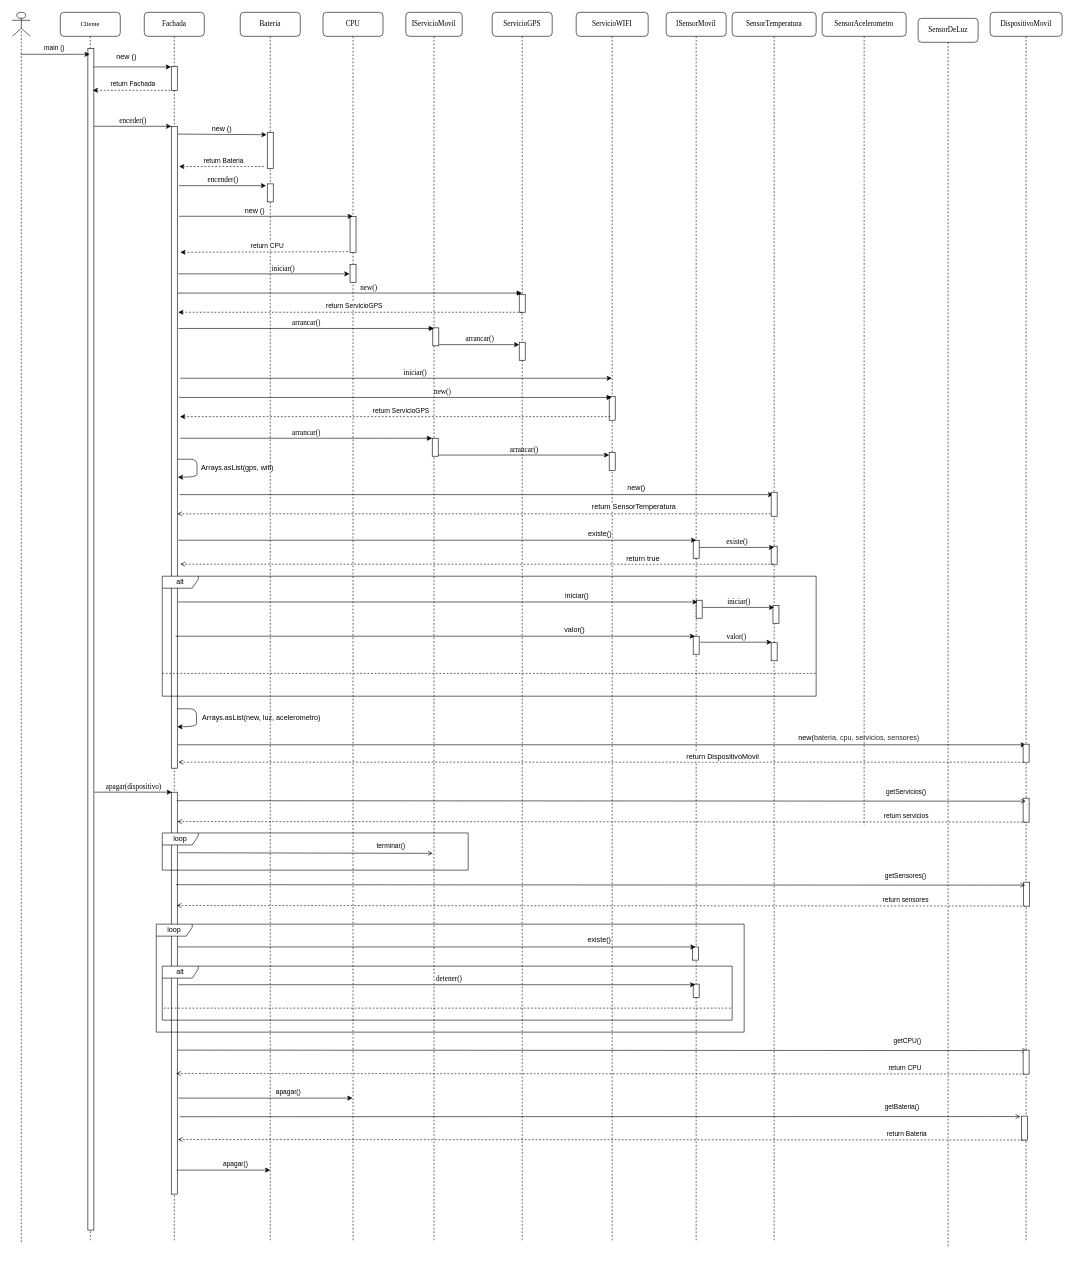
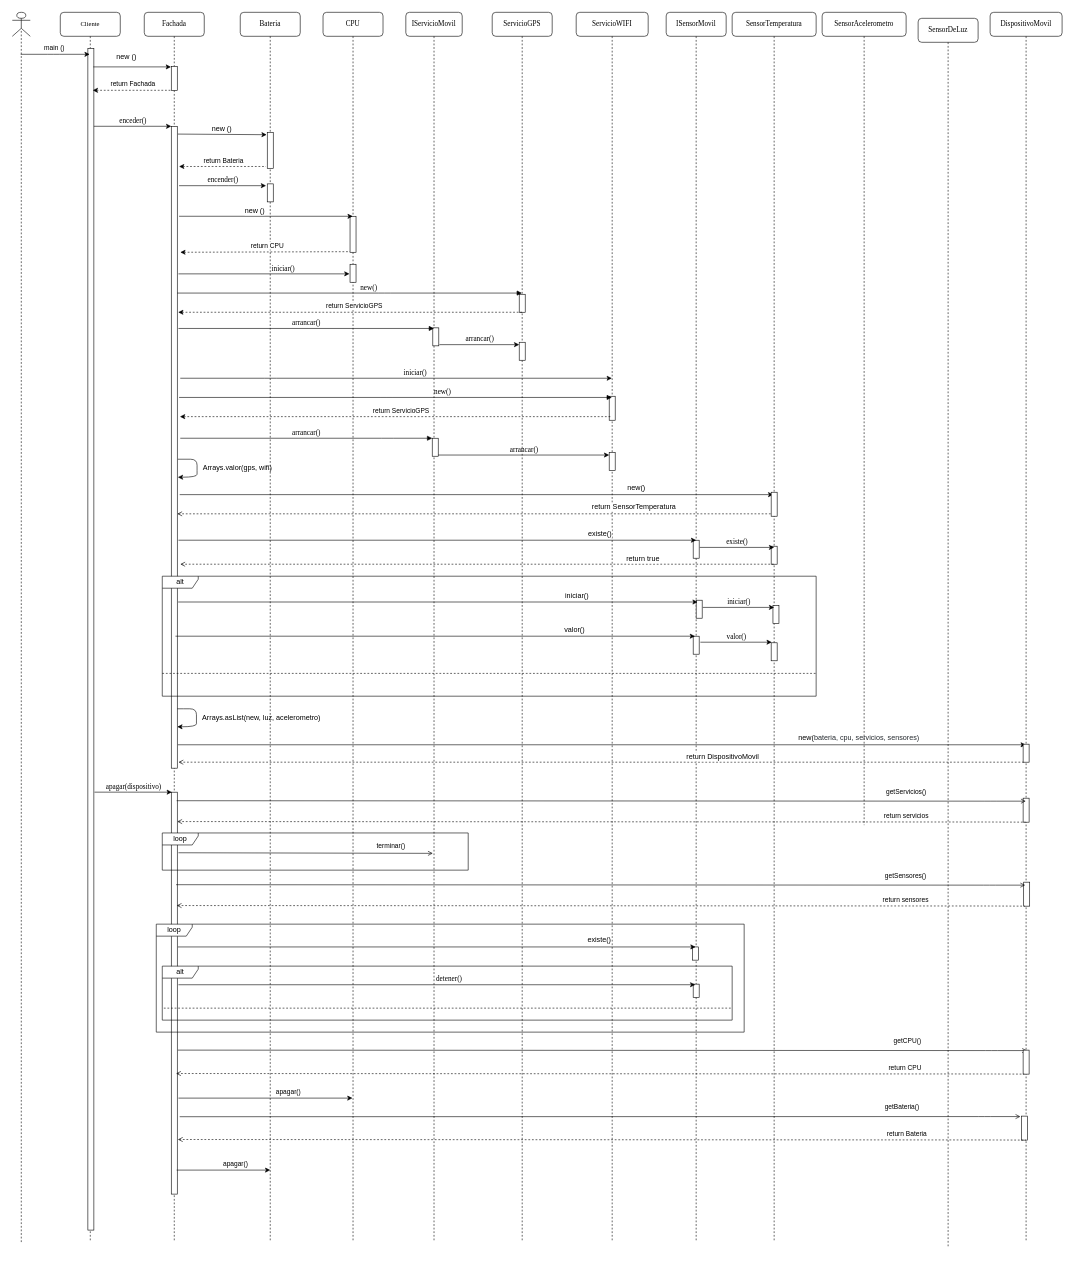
(238, 468) -> (238, 468)
